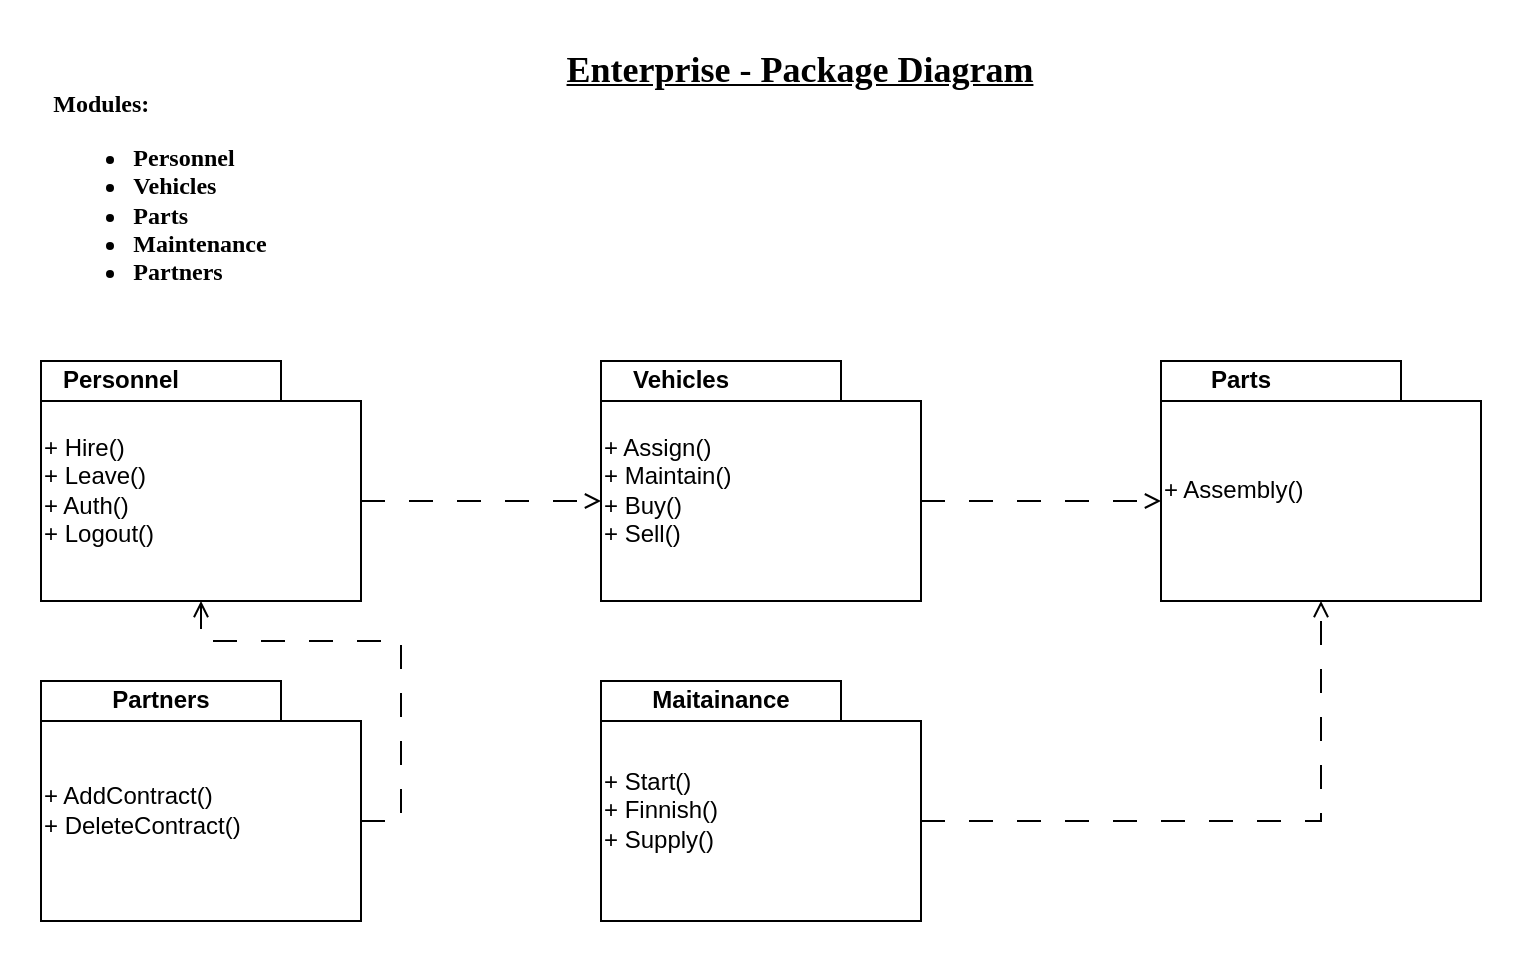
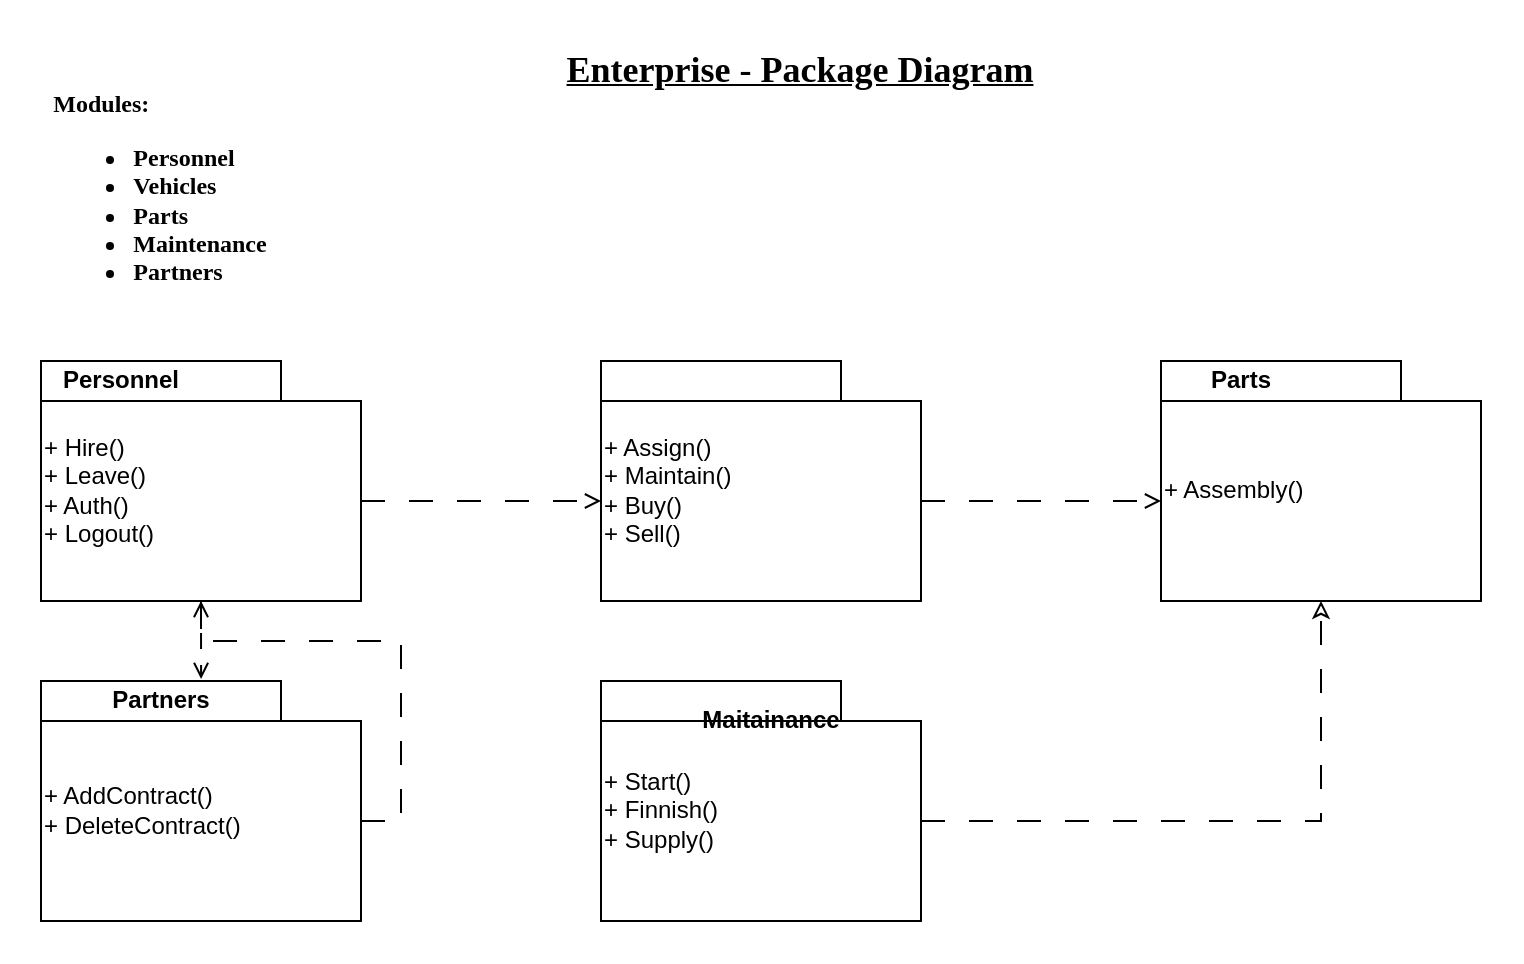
(681, 381) -> none
(1321, 615) -> (1321, 616)
none -> (201, 668)
(721, 701) -> (771, 721)
